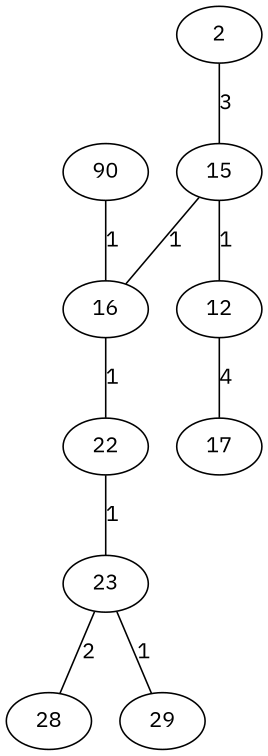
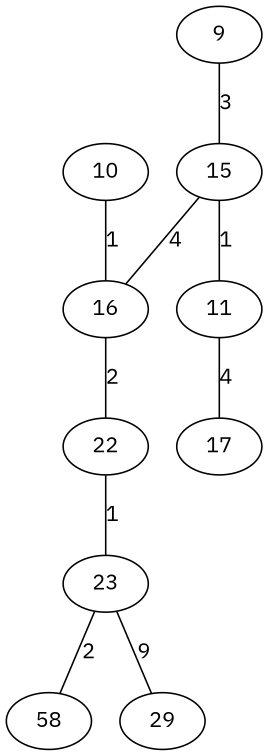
(219, 35) -> (219, 35)
(106, 172) -> (106, 172)
(176, 241) -> (176, 241)
(219, 309) -> (219, 309)
(113, 378) -> (113, 378)
(144, 652) -> (144, 652)
(49, 721) -> (49, 721)
